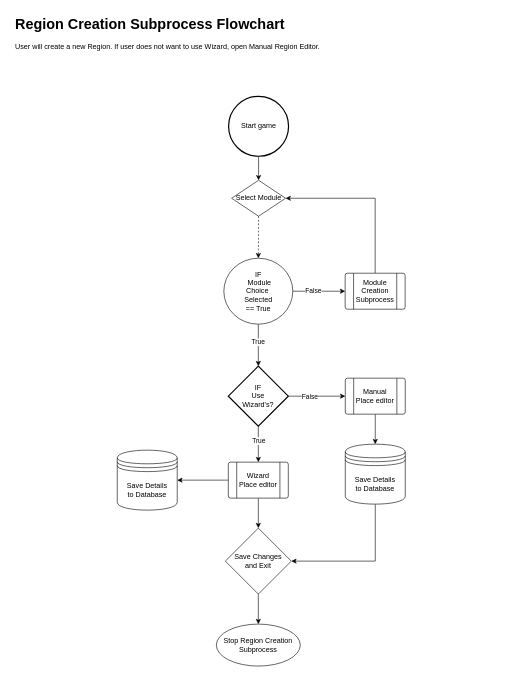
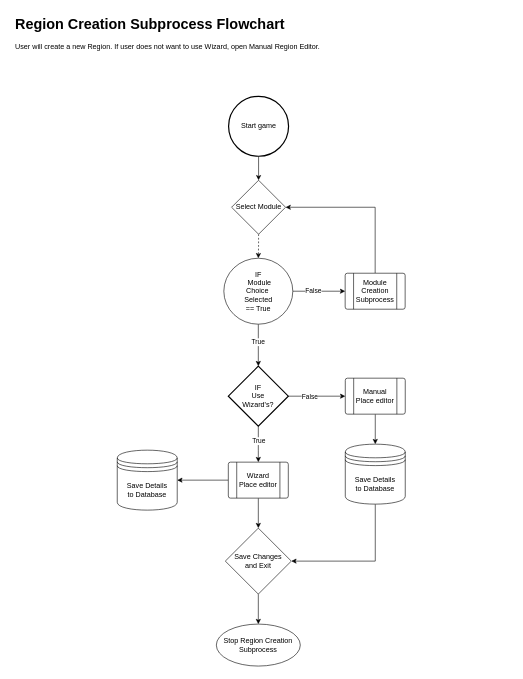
(259, 198) -> (259, 207)
